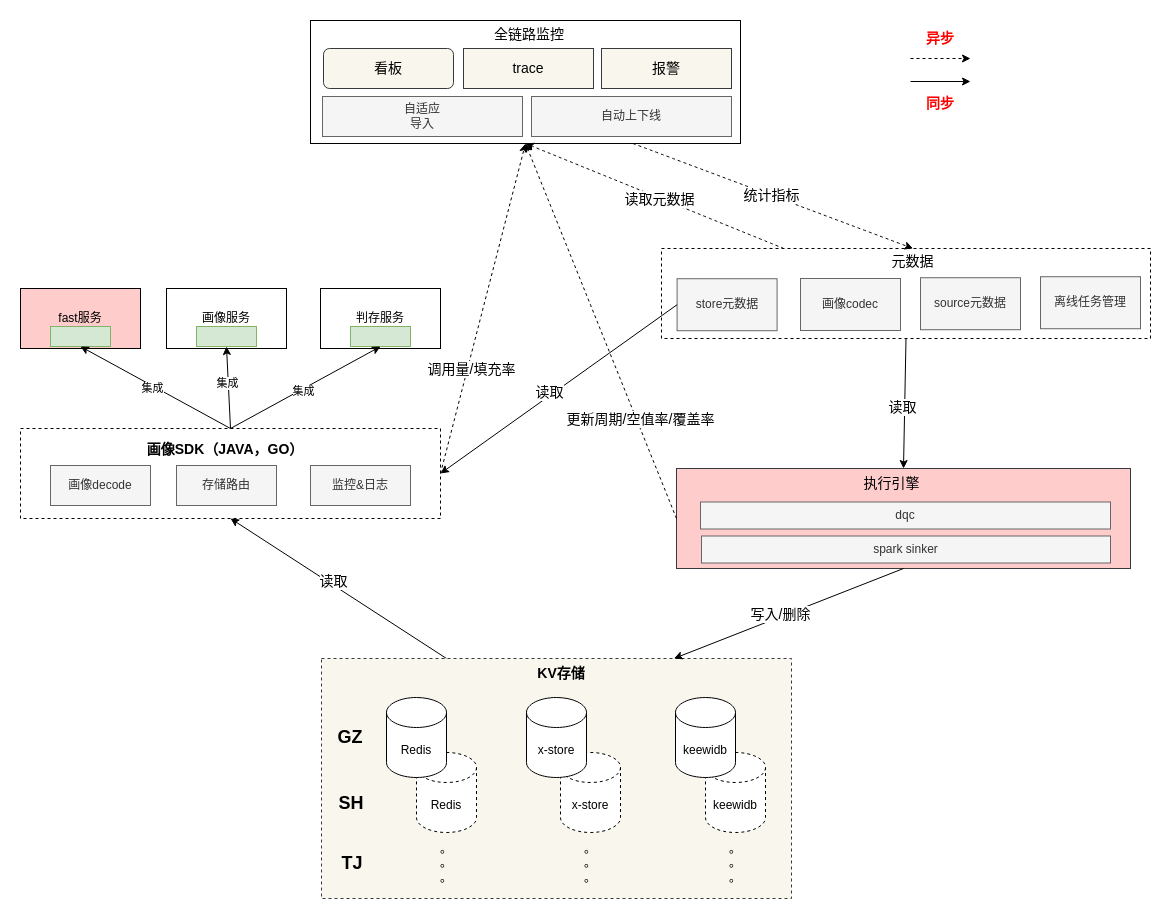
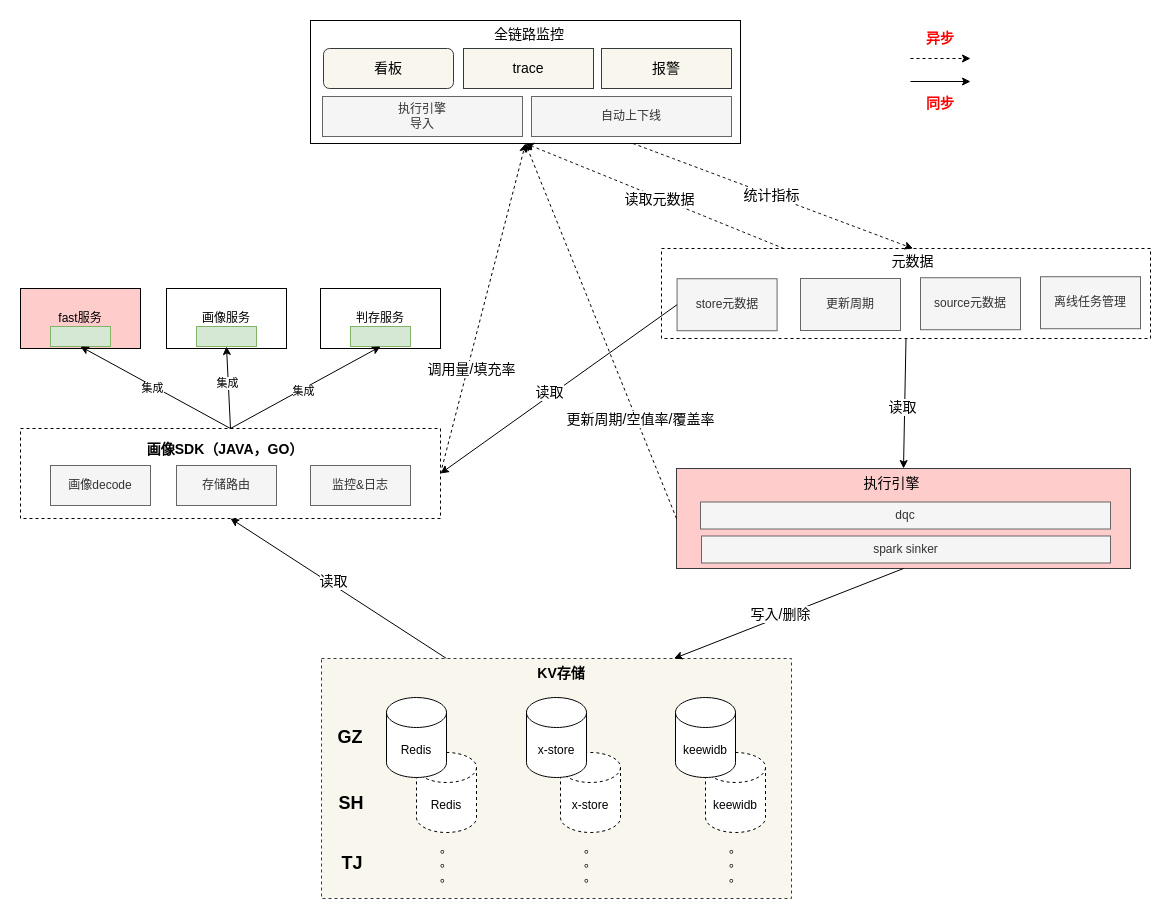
(423, 117) -> (423, 117)
(851, 305) -> (851, 305)
